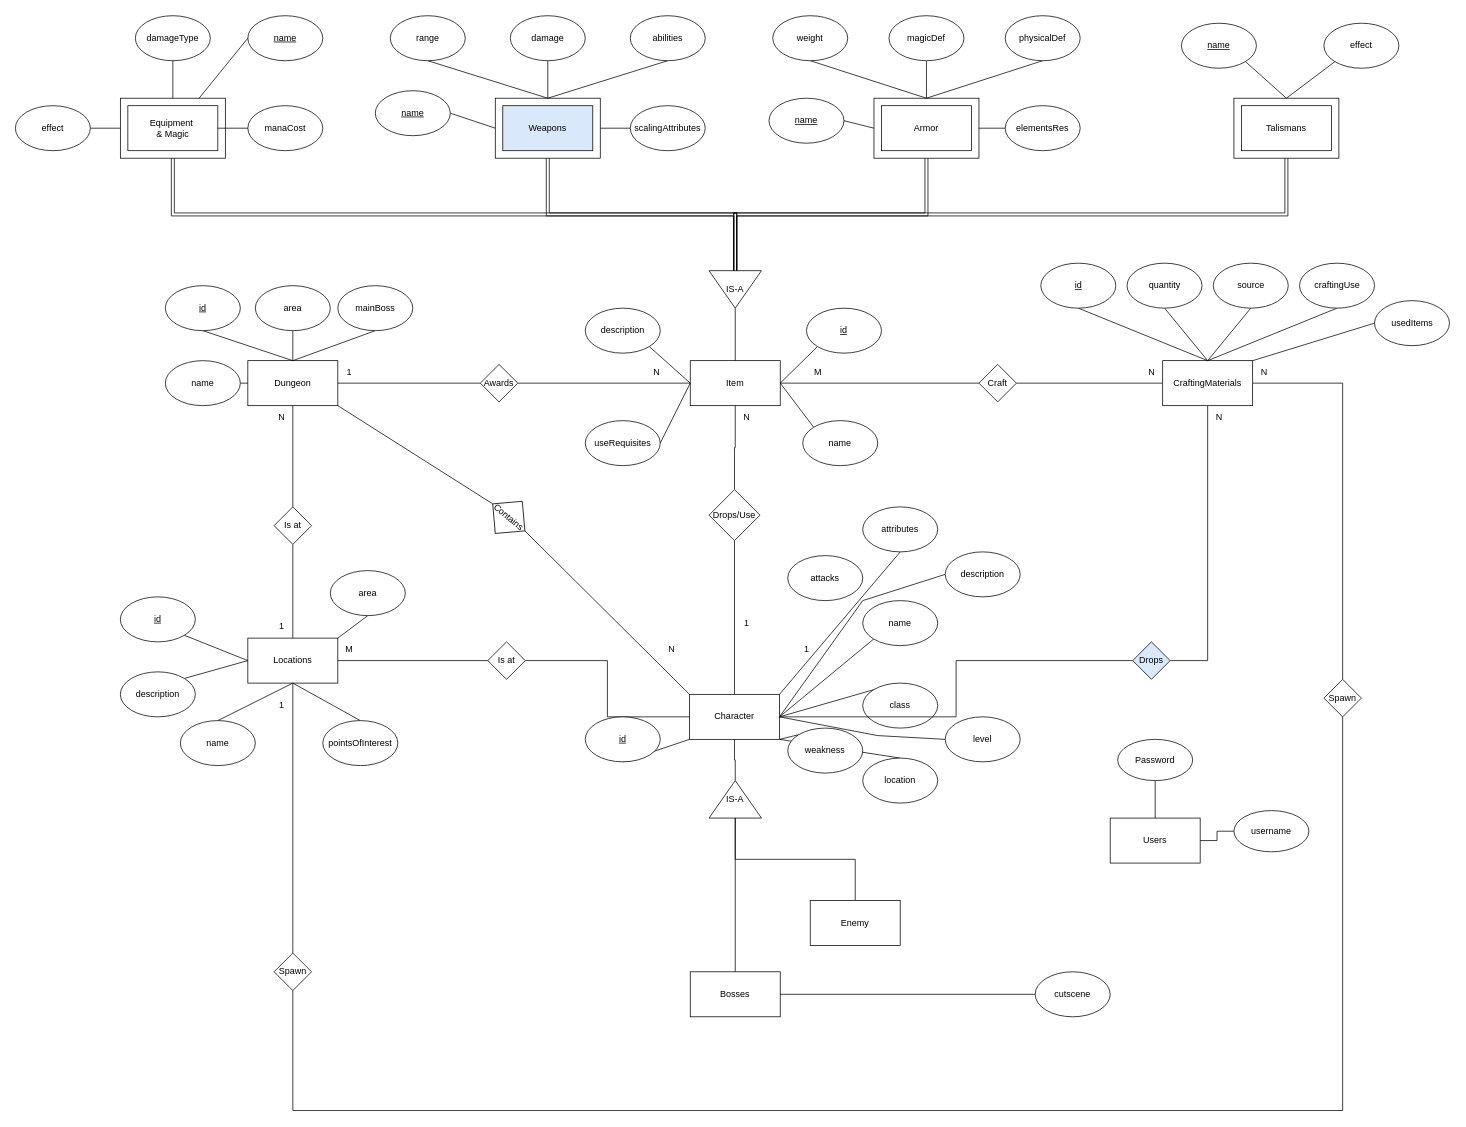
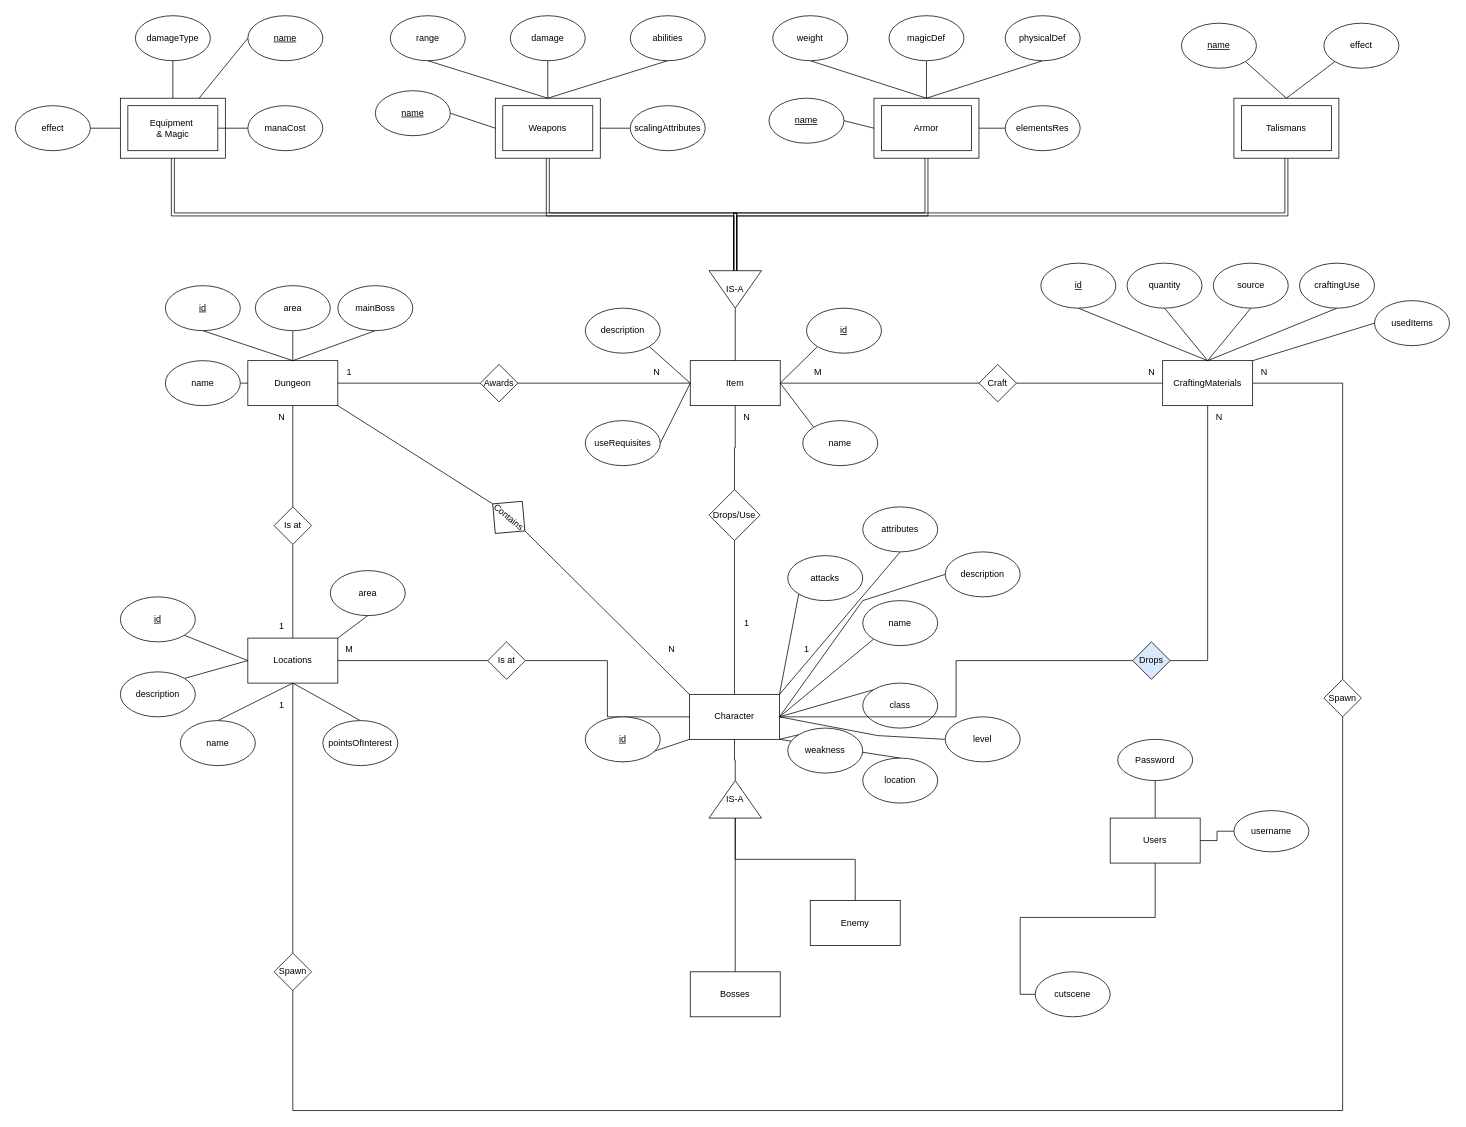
(548, 128) -> (548, 128)
none -> (790, 642)
(901, 994) -> (1075, 917)
